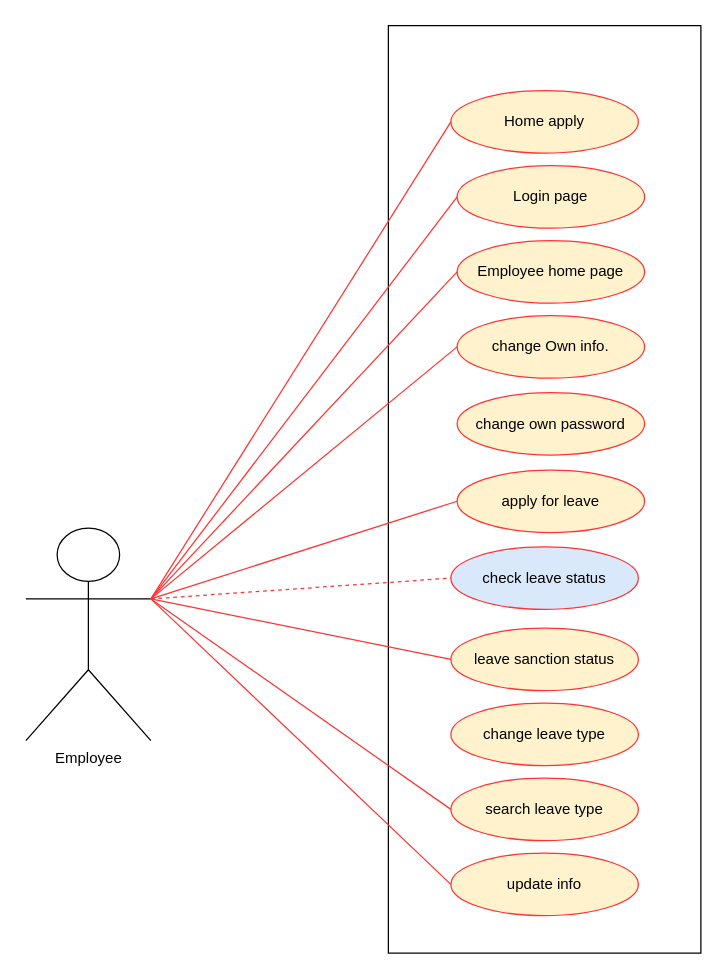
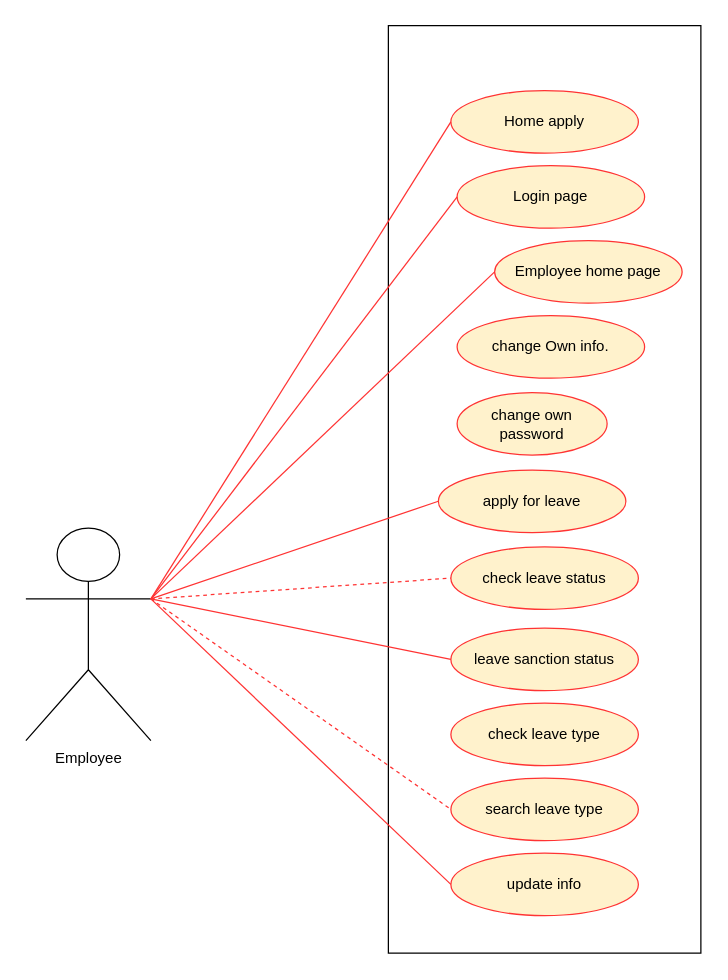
(551, 272) -> (588, 272)
(551, 424) -> (532, 424)
(307, 470) -> none
(551, 501) -> (532, 501)
(544, 578) -> (544, 578)
(305, 707) -> (305, 707)
(544, 734) -> (544, 734)
